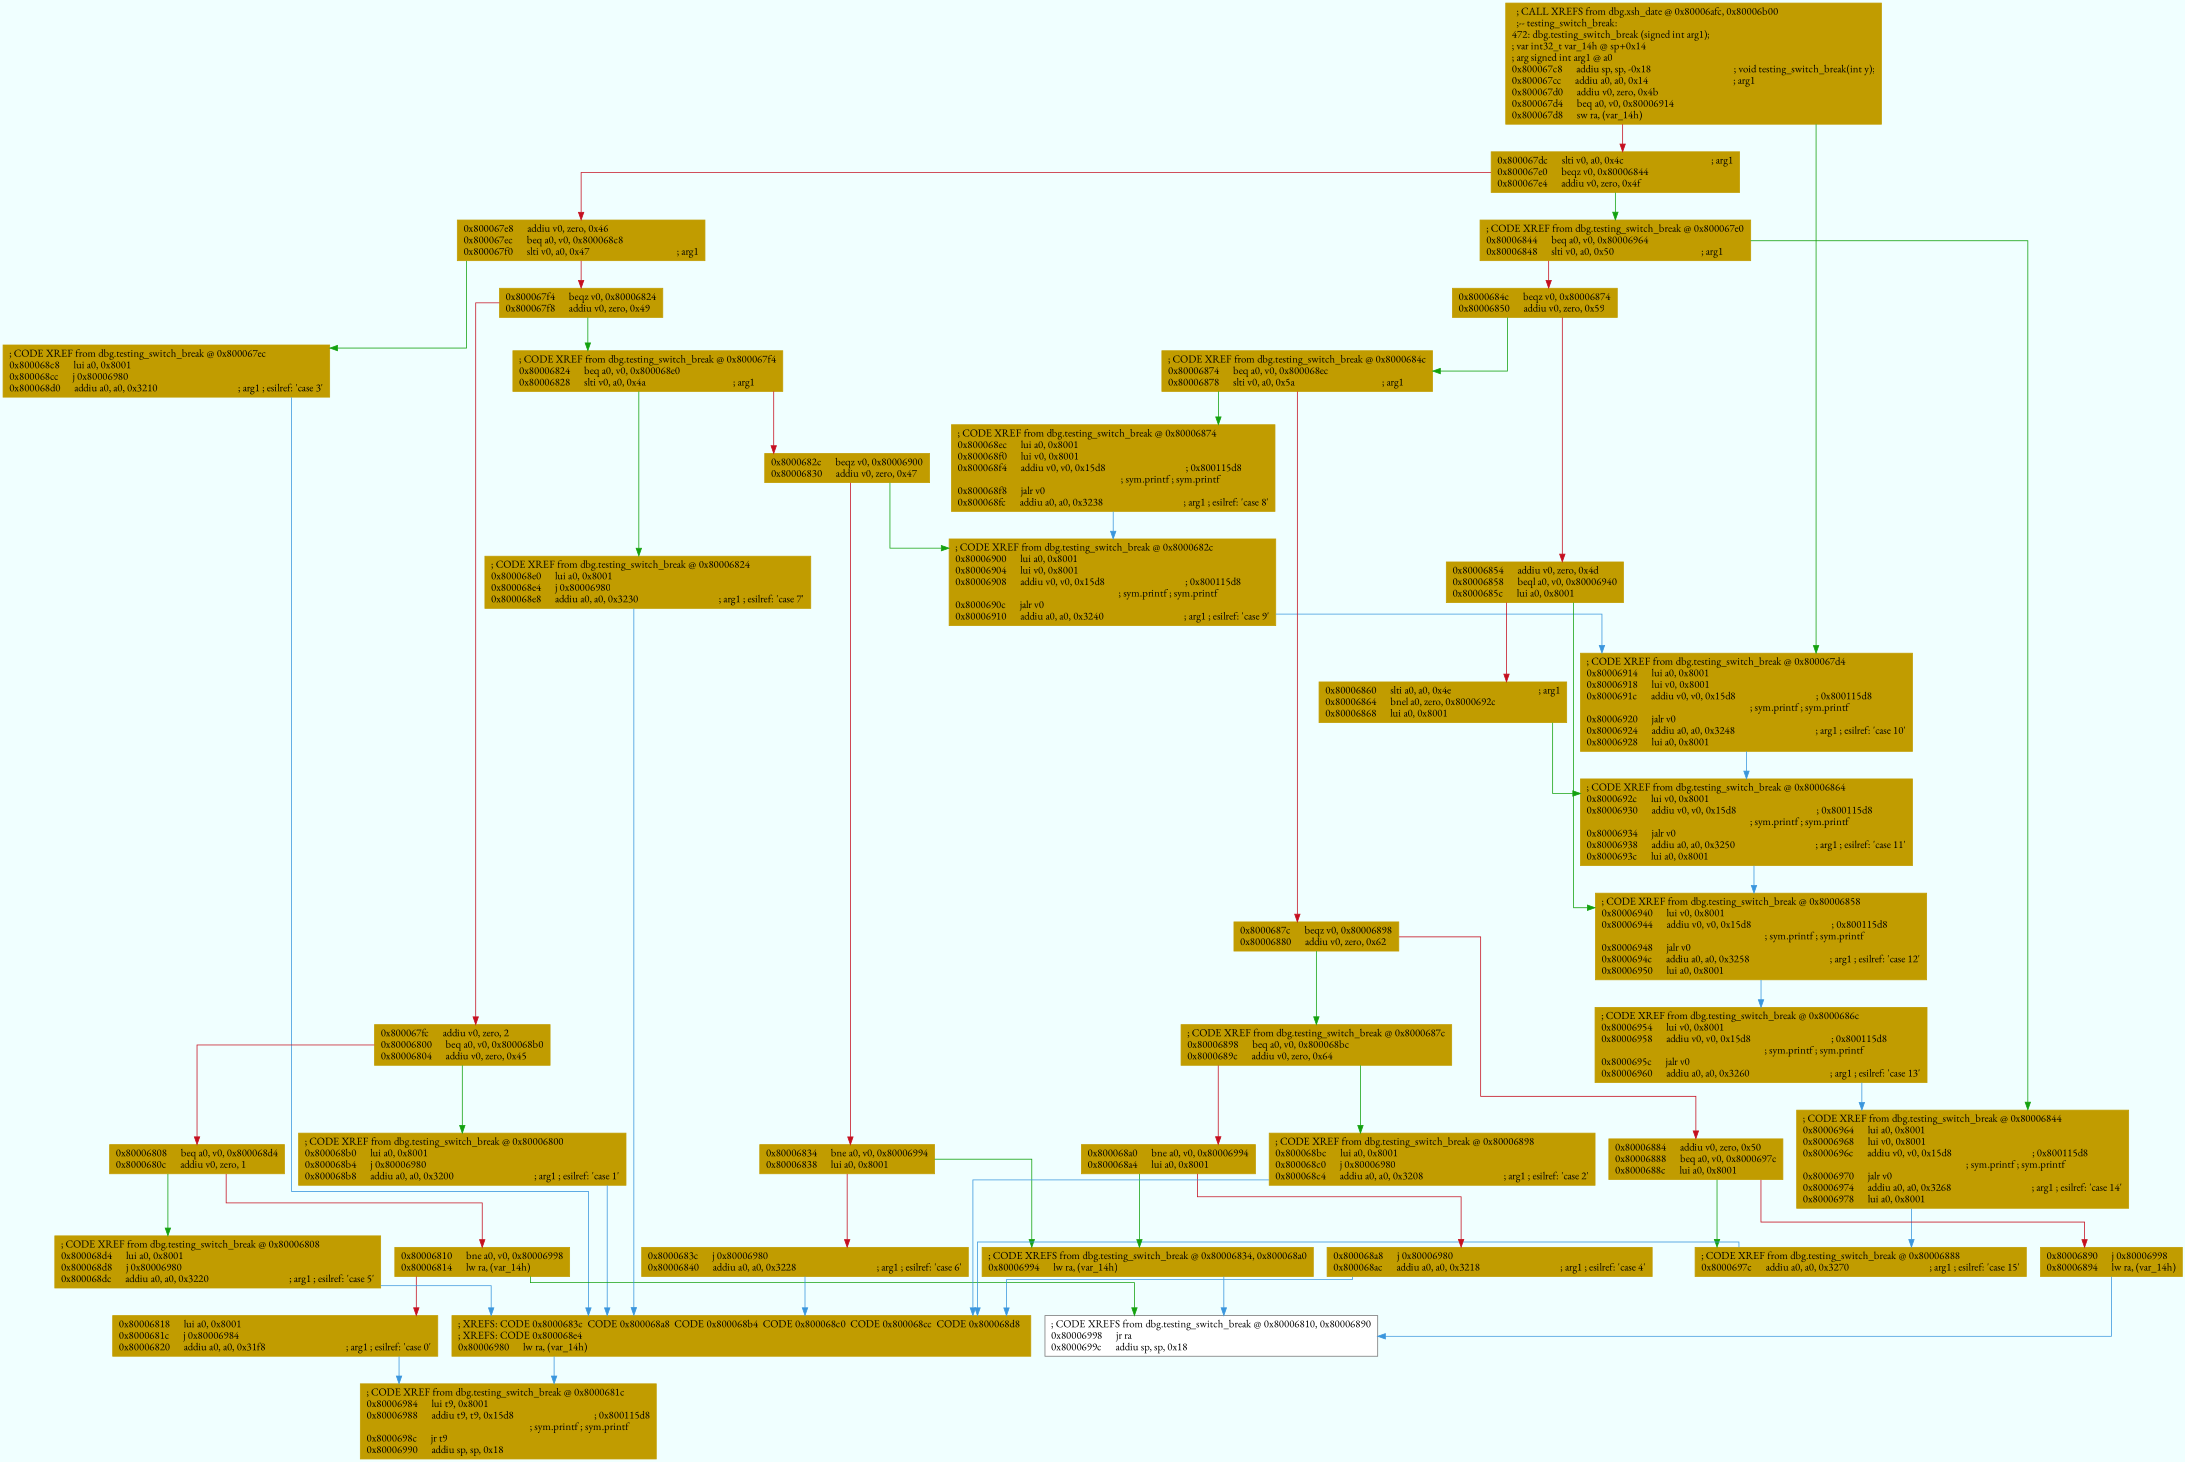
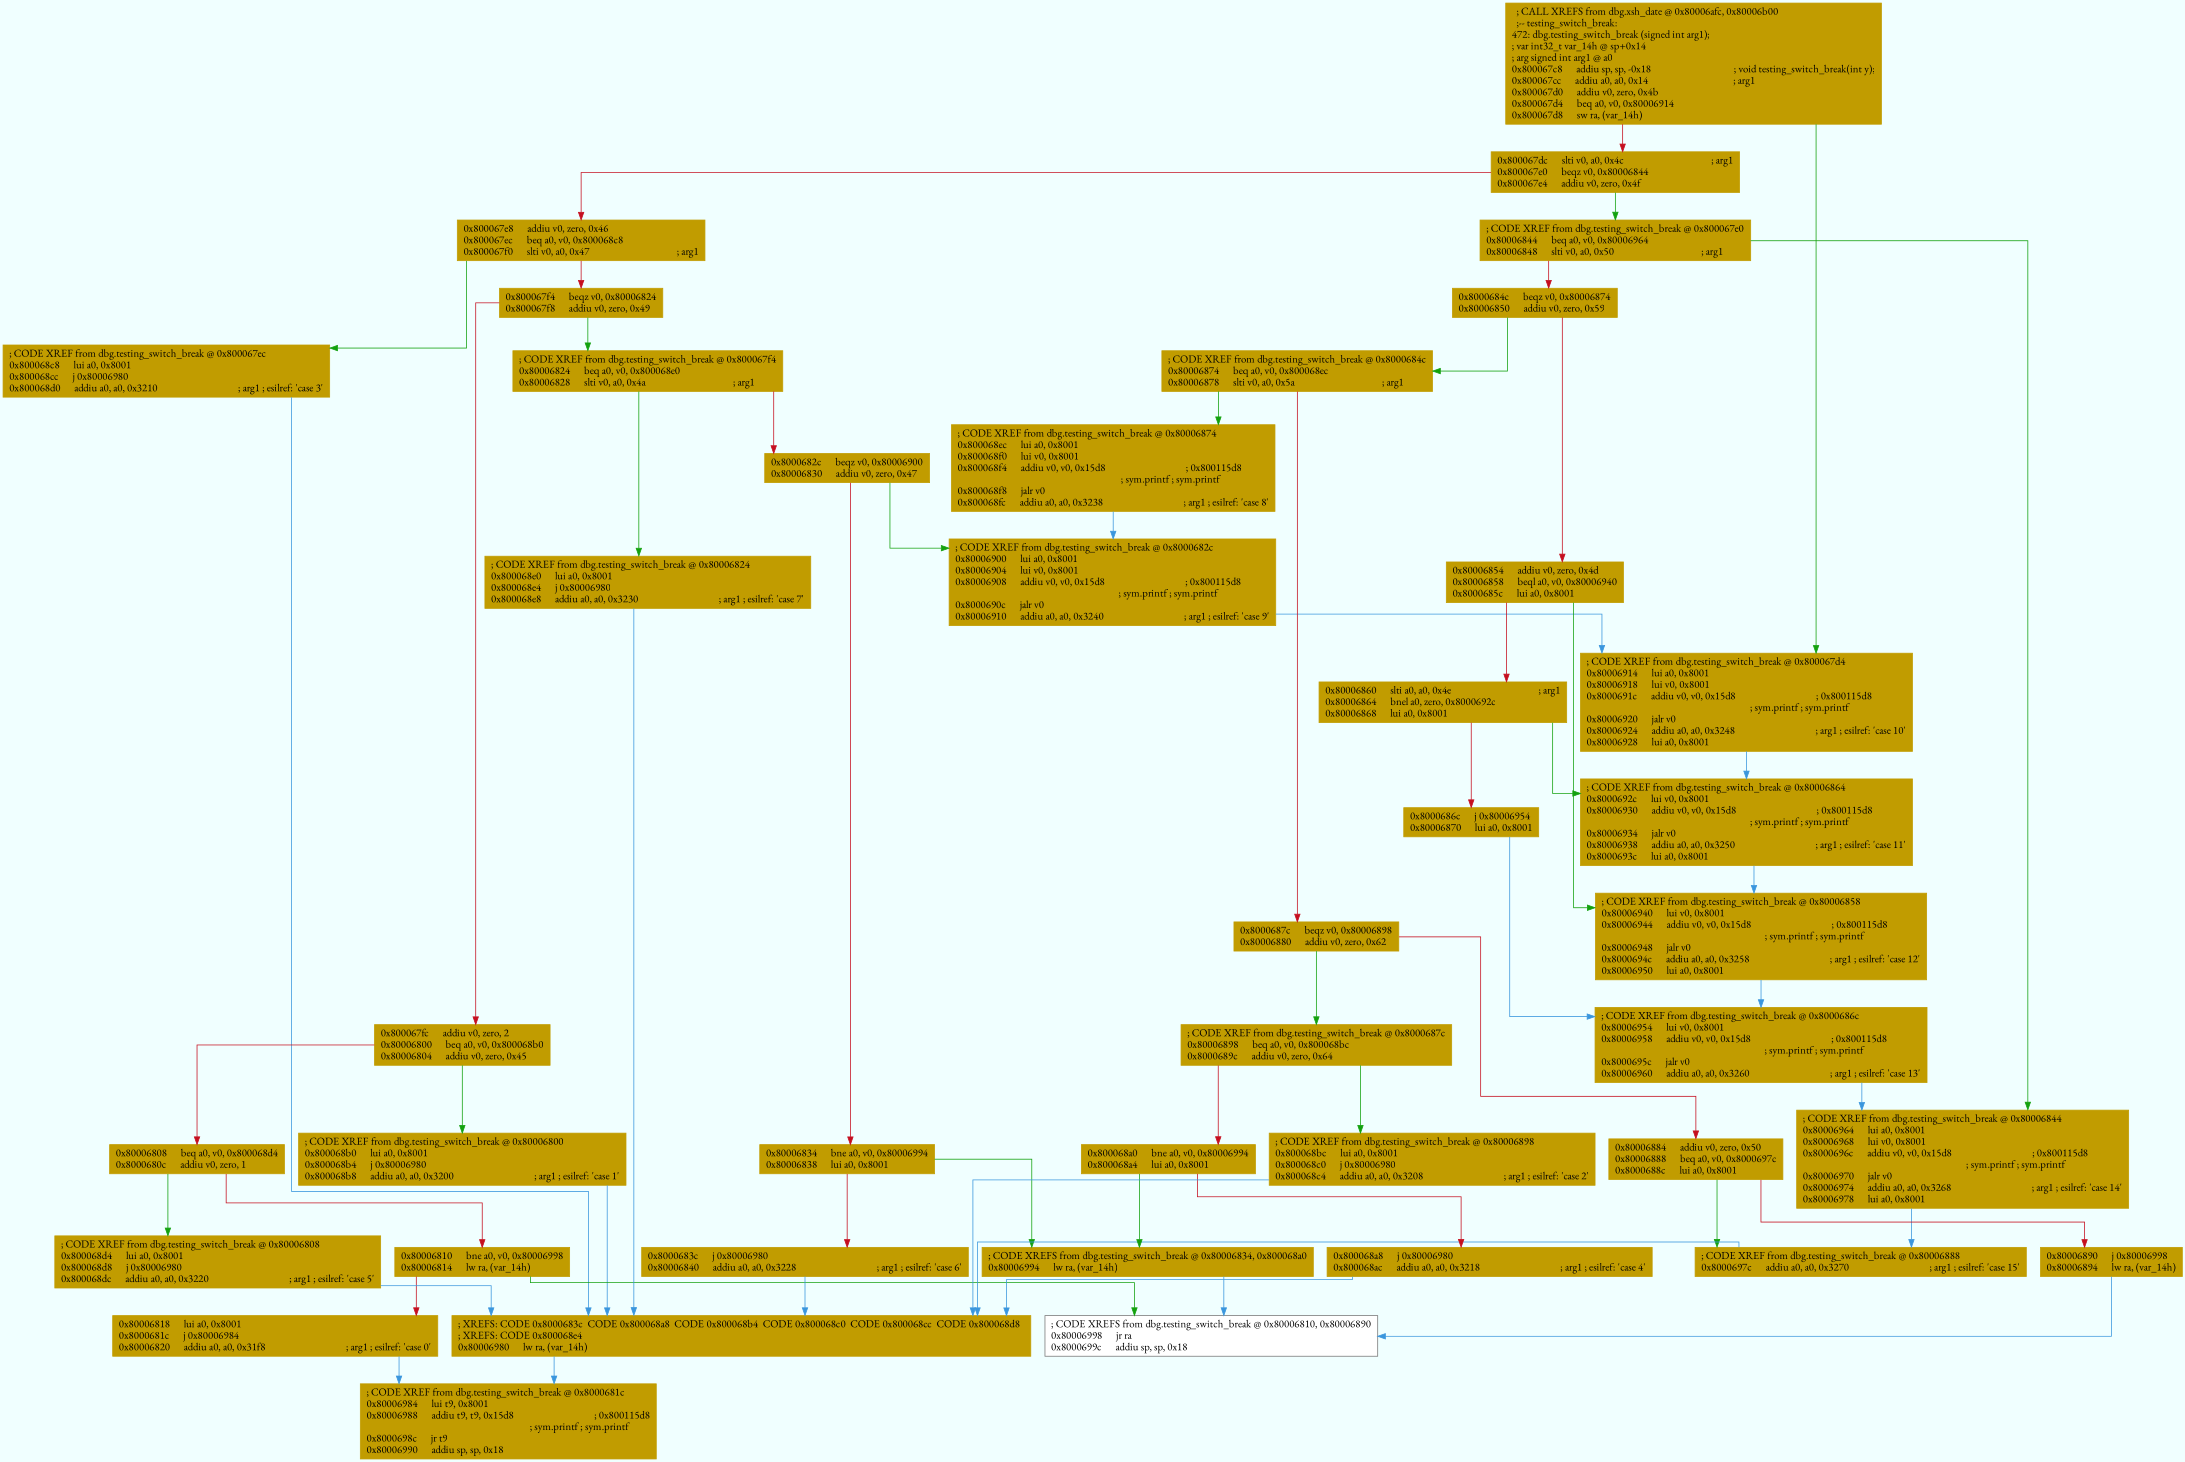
none -> (1471, 822)
